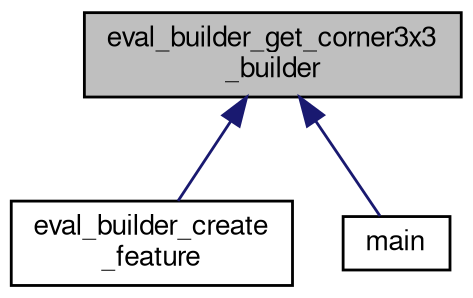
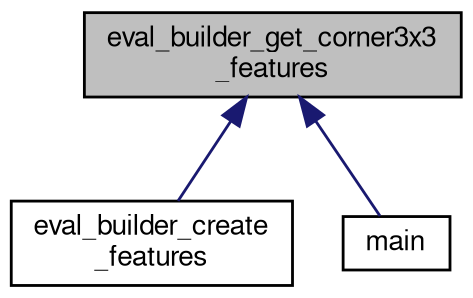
(273, 55) -> (273, 55)
(152, 243) -> (152, 243)
